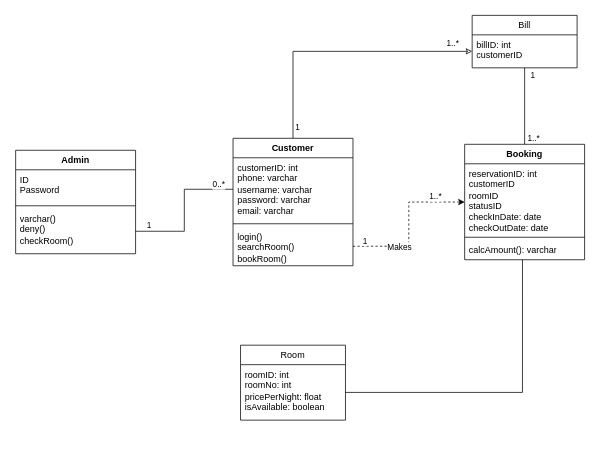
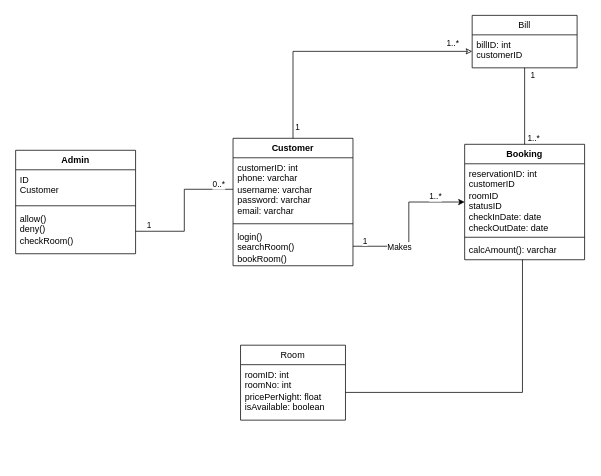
(40, 186) -> (40, 186)
(413, 202) -> (413, 202)
(48, 230) -> (48, 230)
